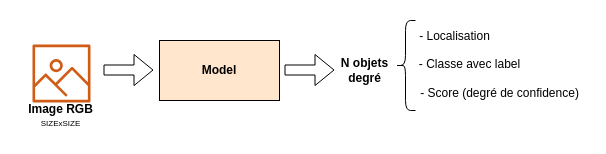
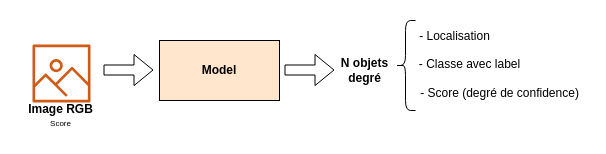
(61, 123) -> (61, 123)
